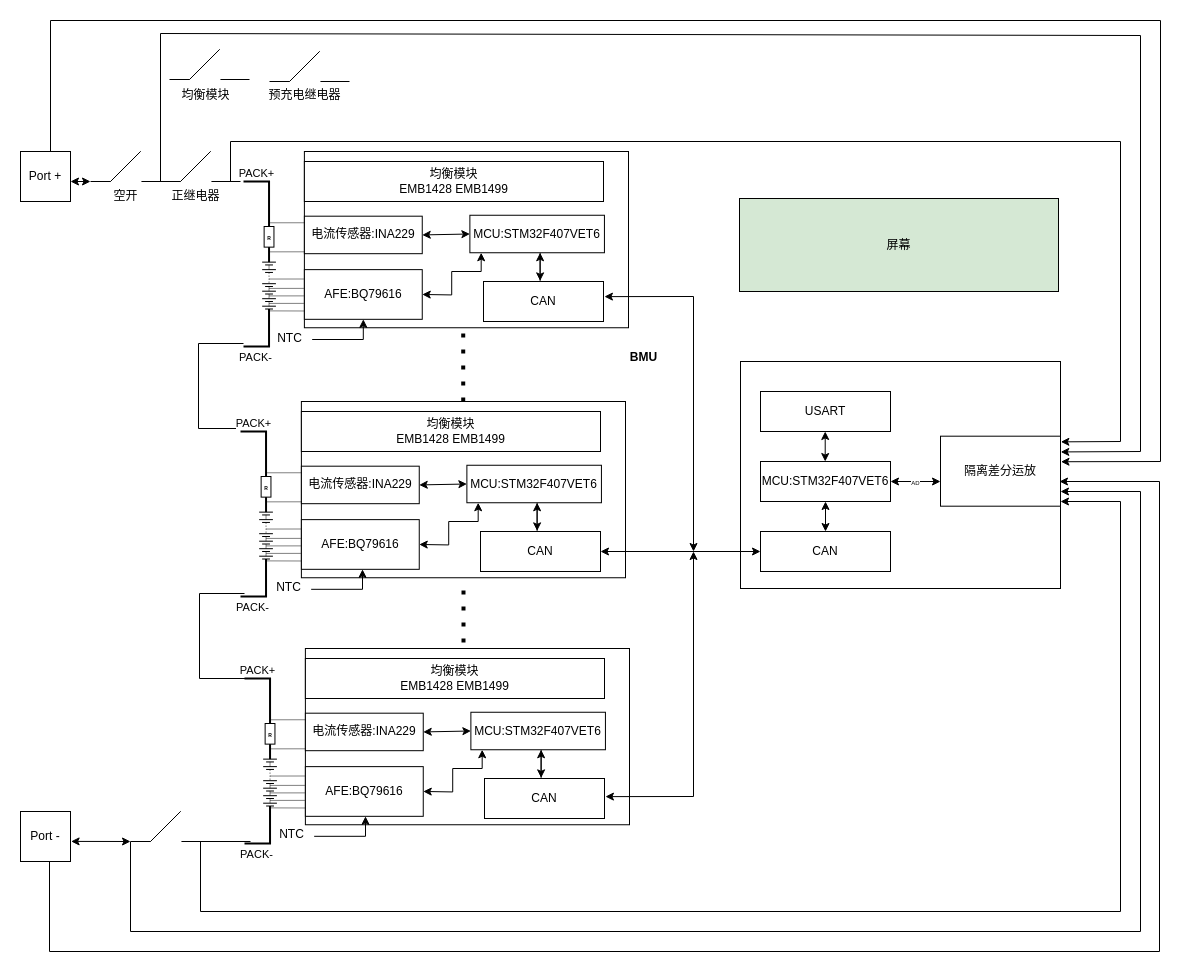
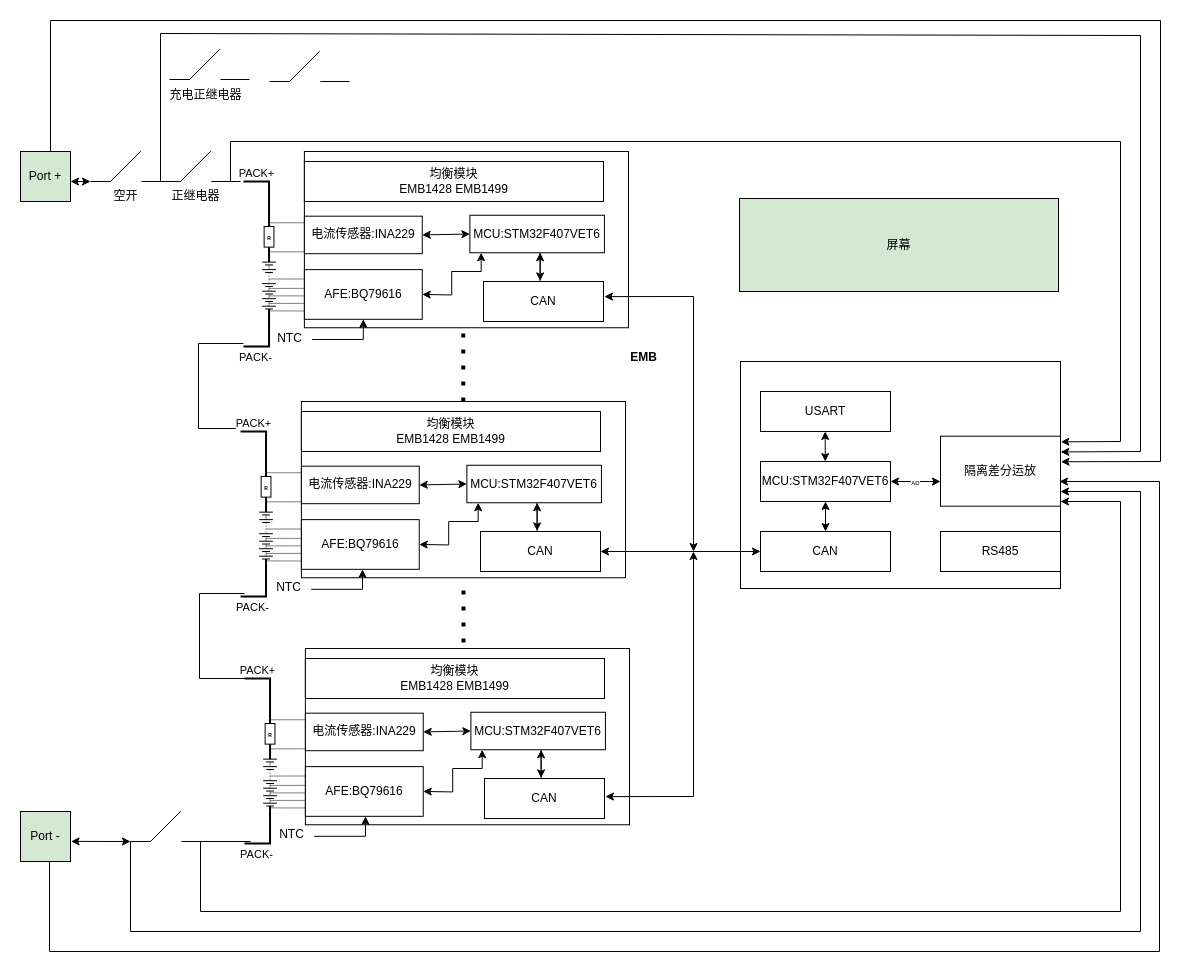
(304, 95) -> none
(206, 96) -> (206, 96)
(46, 177) -> (46, 177)
(644, 358) -> (644, 358)
none -> (1001, 552)
(46, 837) -> (46, 837)
